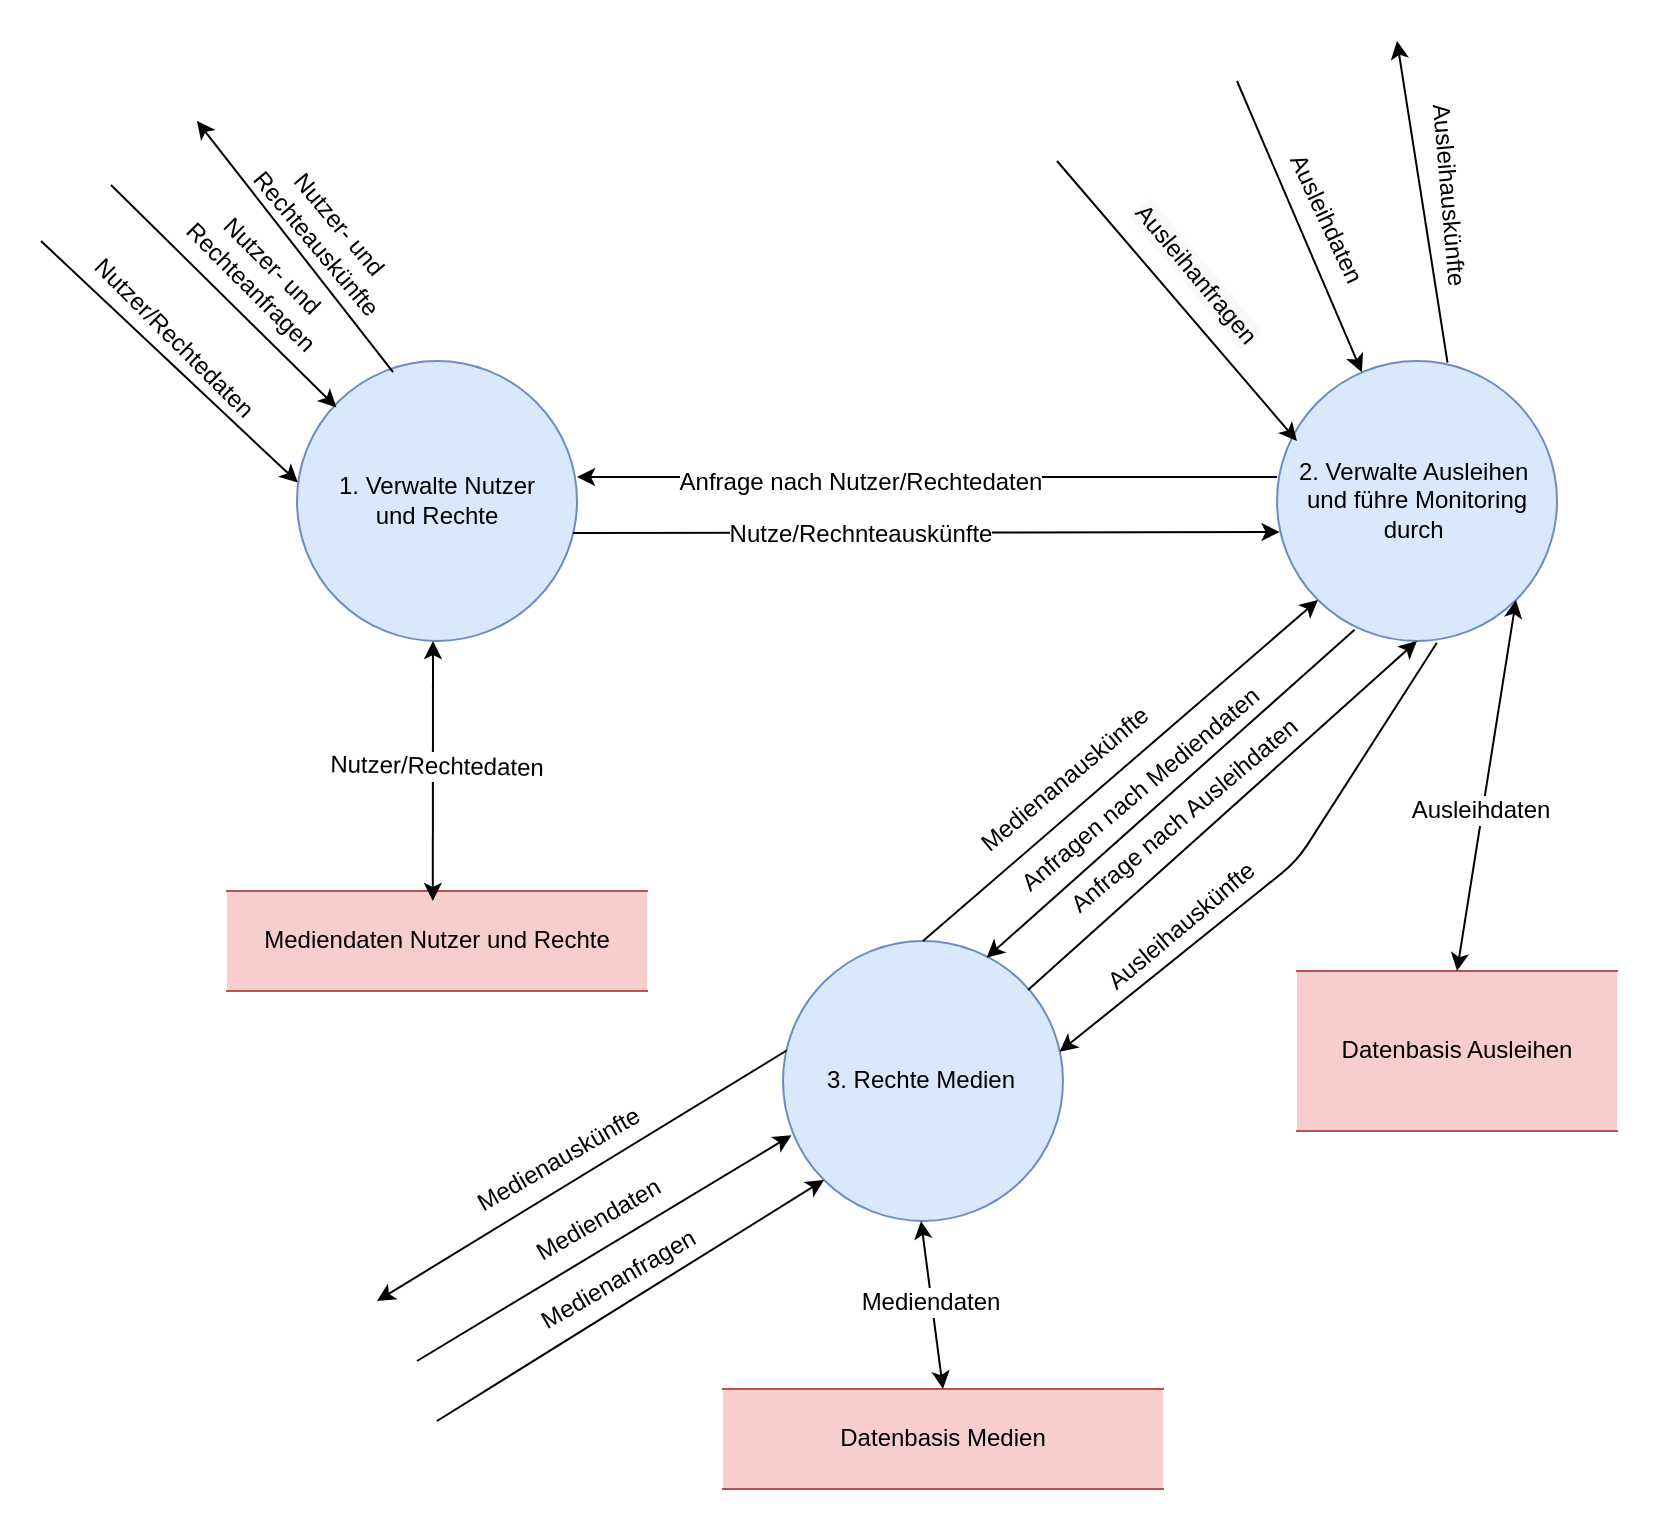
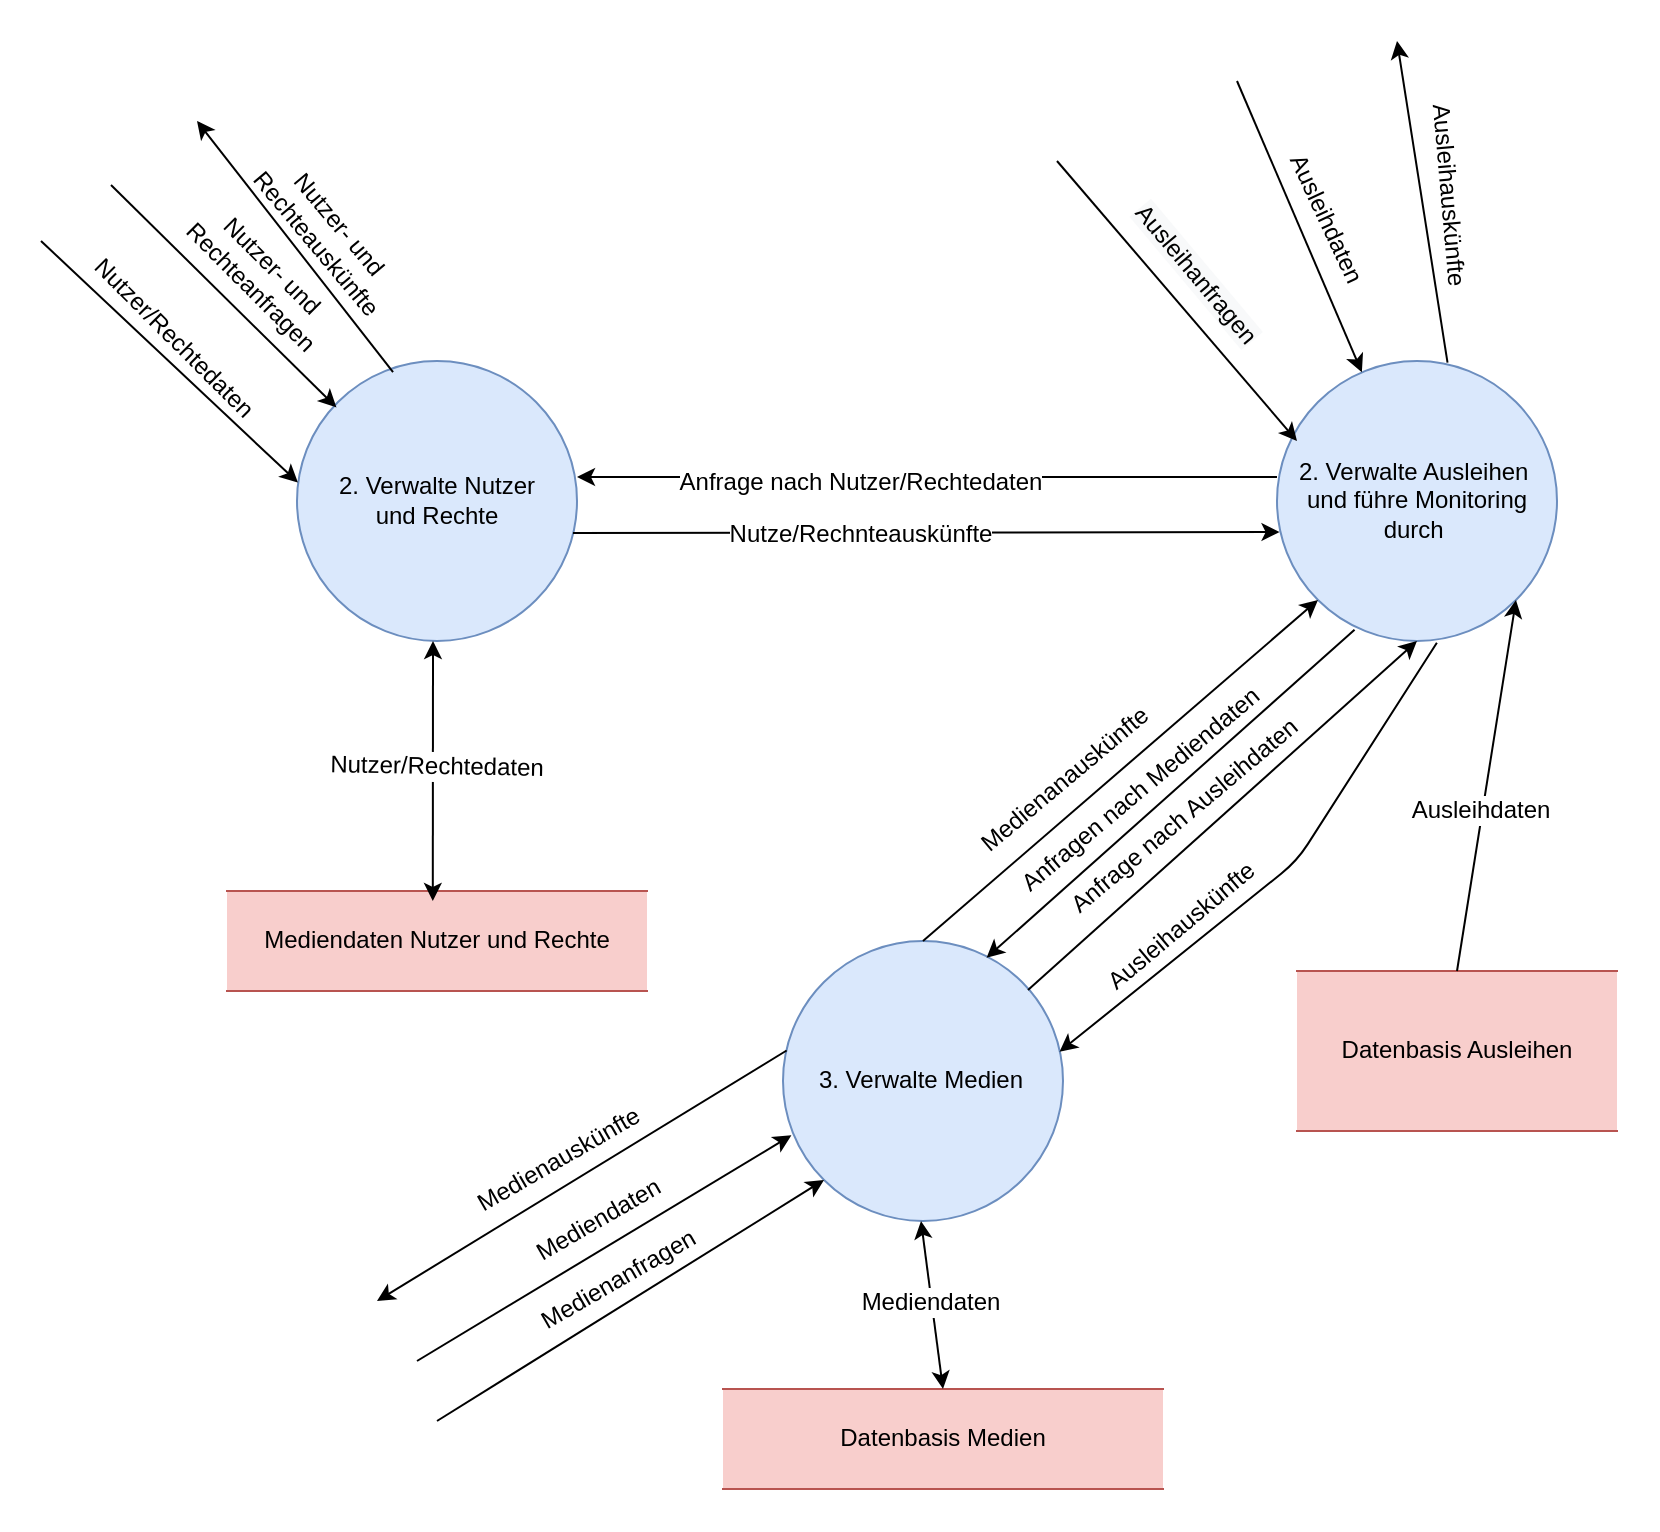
(438, 501) -> (438, 501)
(1459, 956) -> (1459, 961)
(922, 1081) -> (922, 1081)
